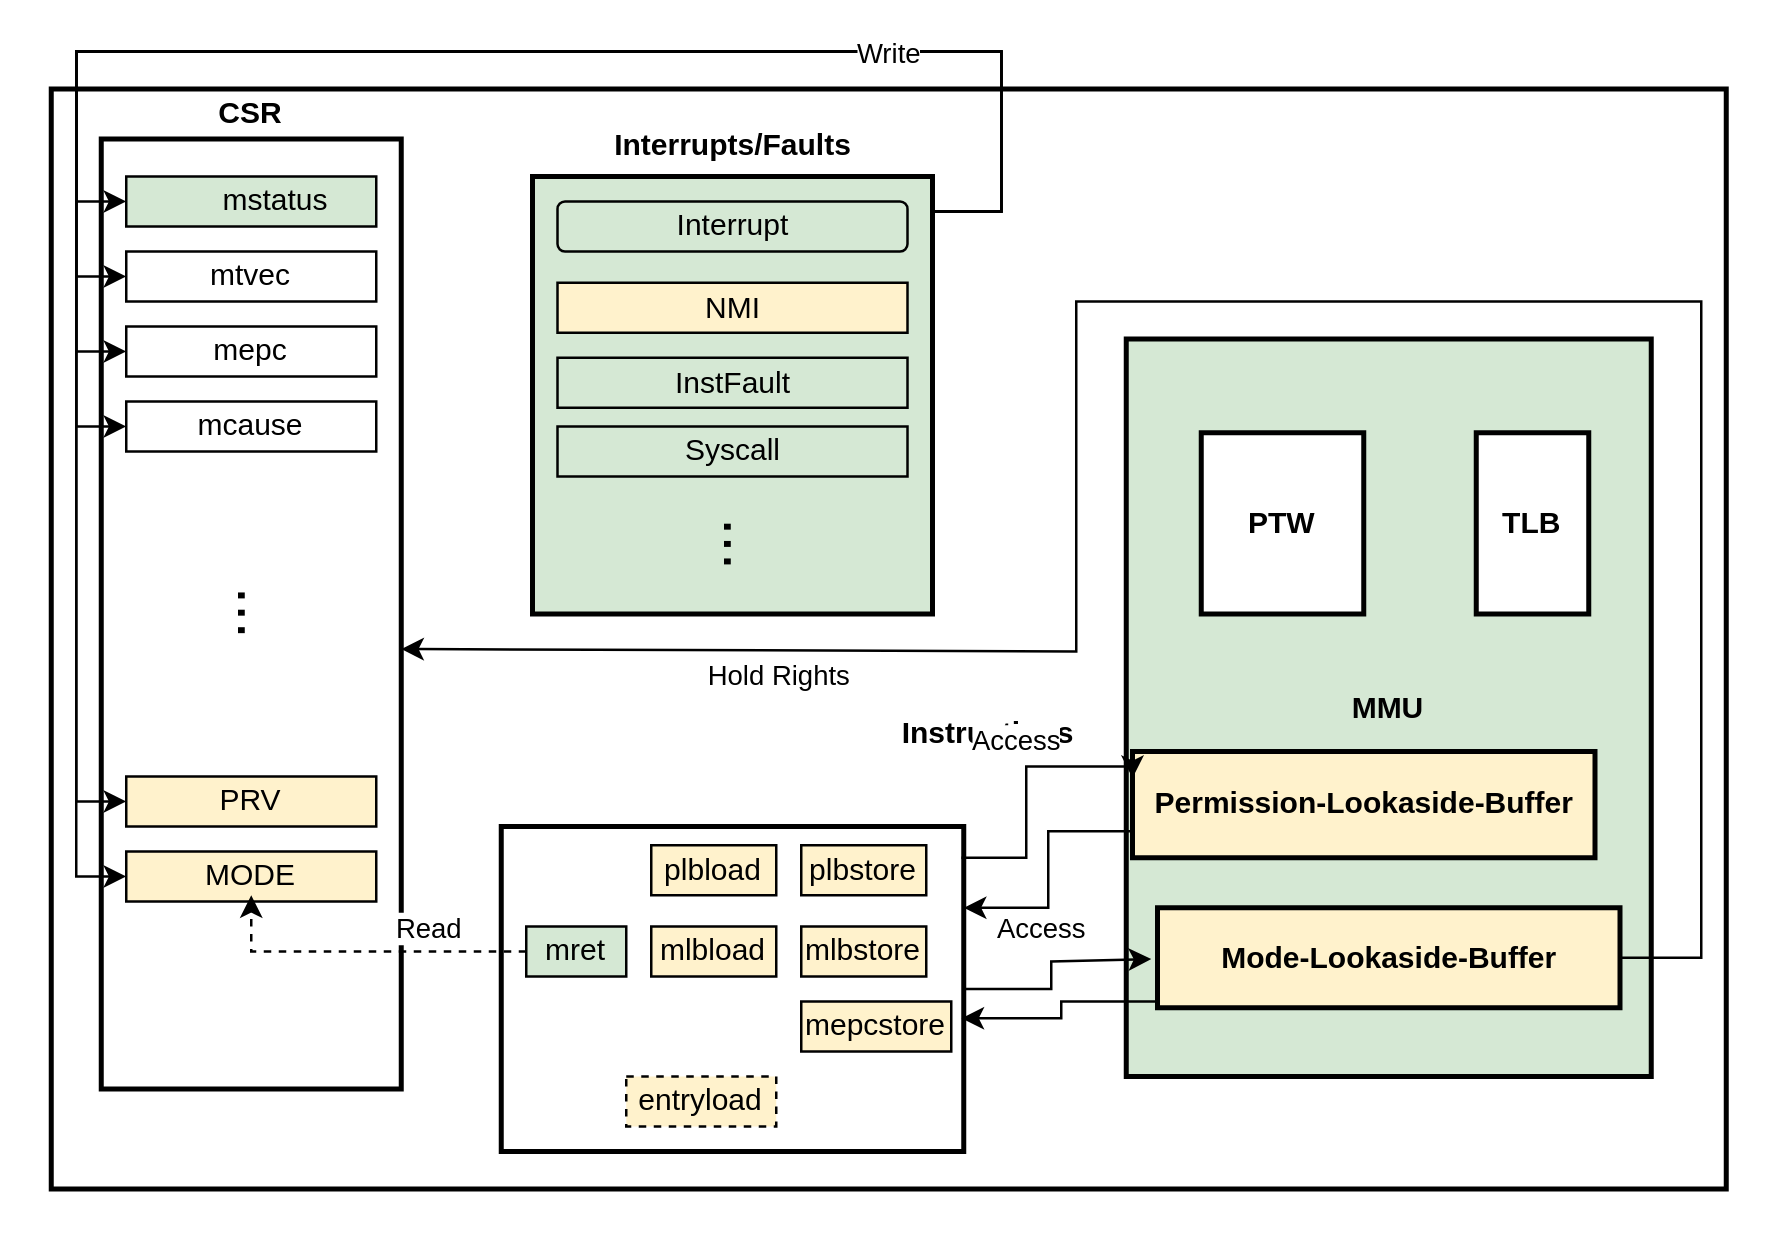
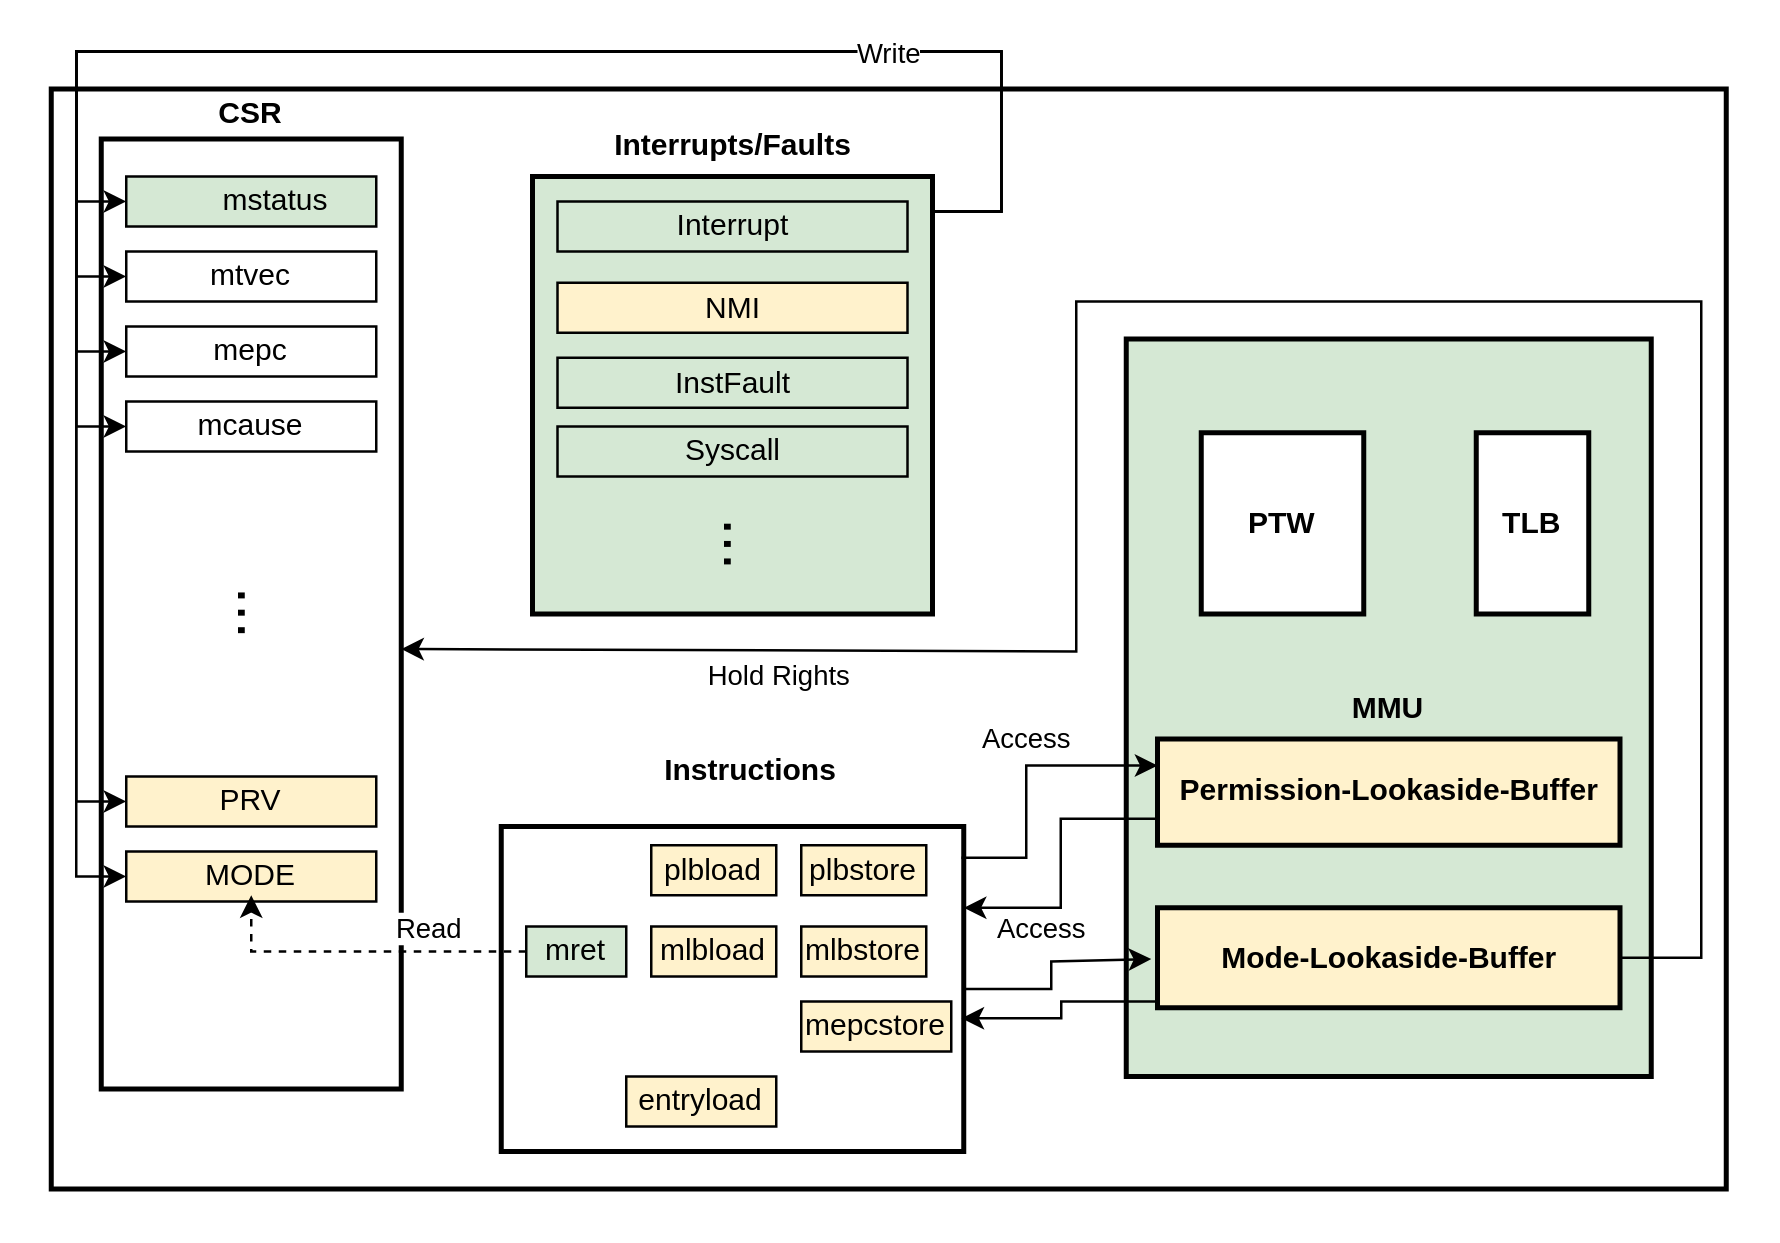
(733, 226) -> (733, 226)
(989, 733) -> (751, 770)
(1364, 804) -> (1389, 792)
(701, 1101) -> (701, 1101)
